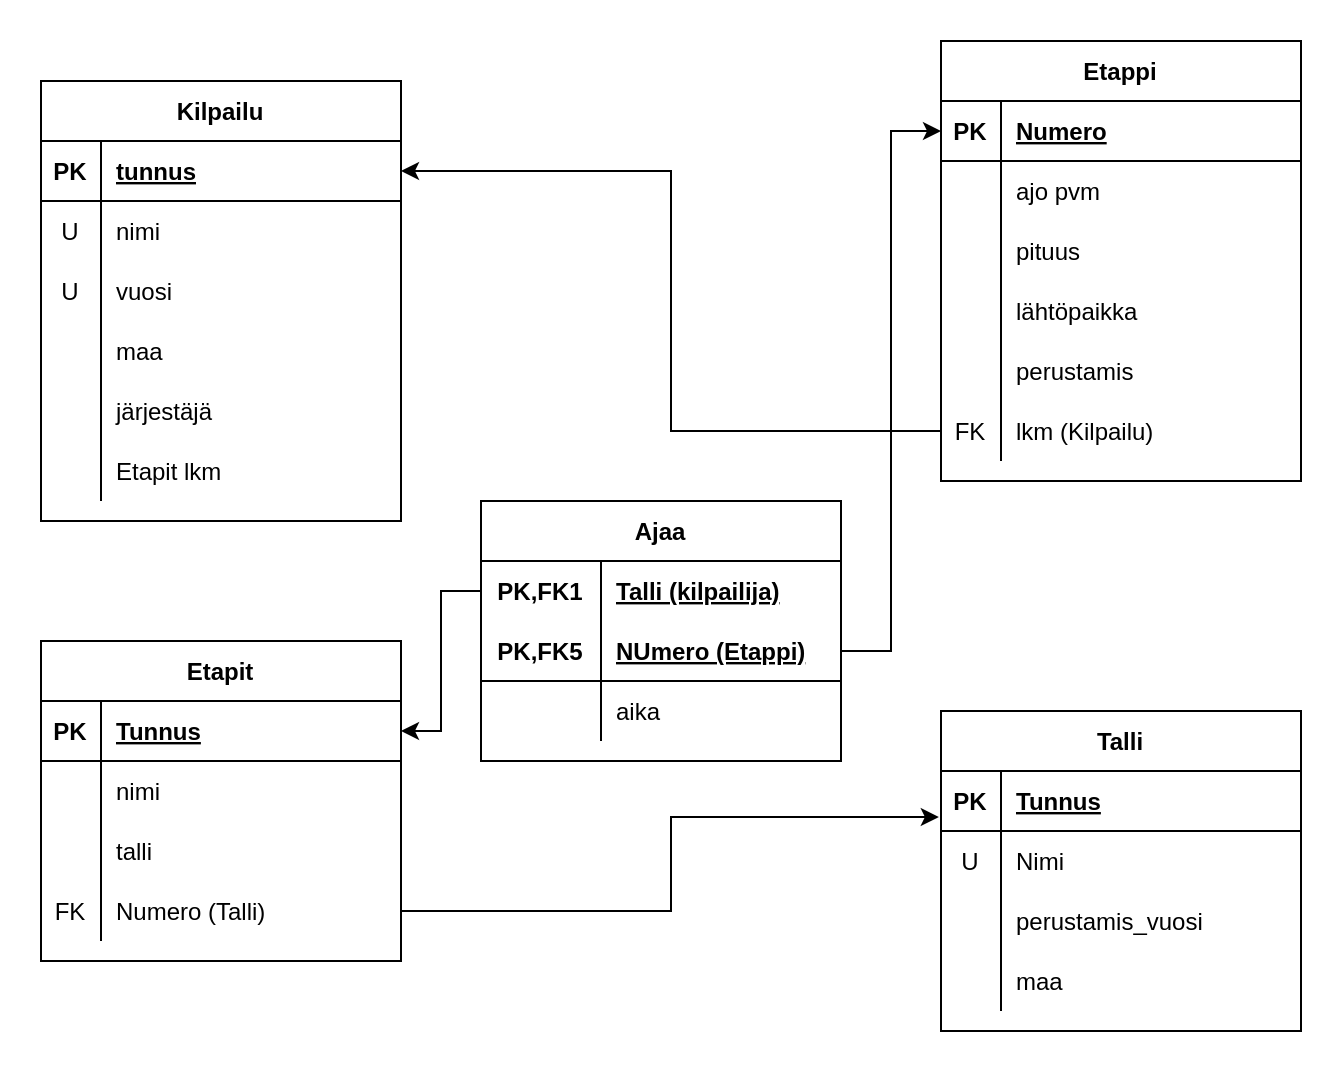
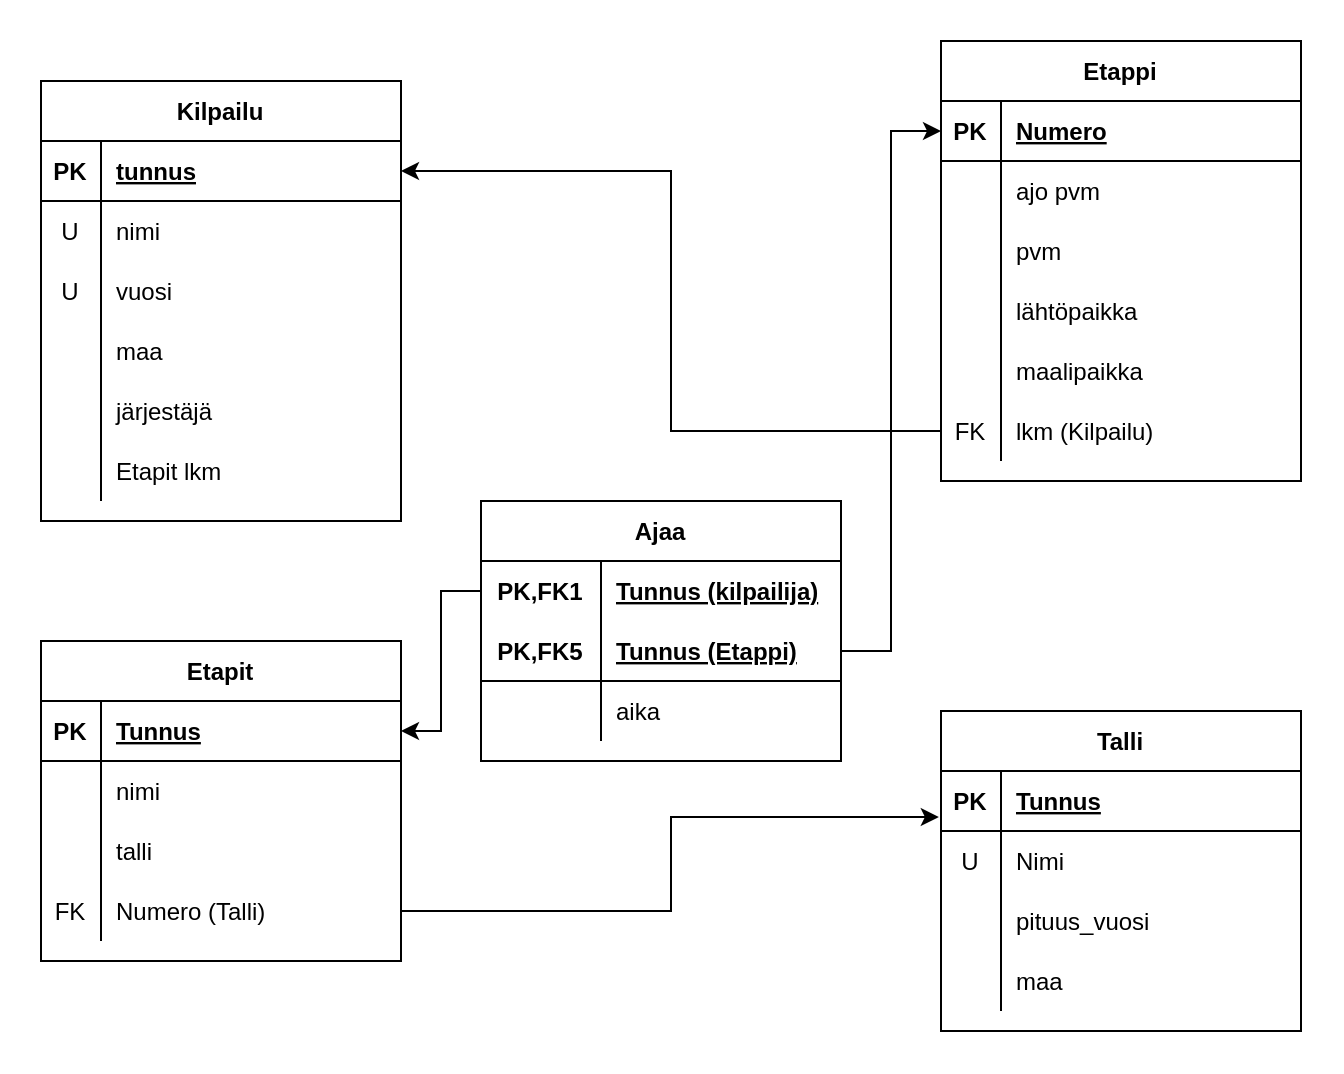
(1053, 252) -> (1036, 252)
(1080, 372) -> (1081, 372)
(709, 592) -> (725, 592)
(711, 652) -> (711, 652)
(1117, 922) -> (1090, 922)
